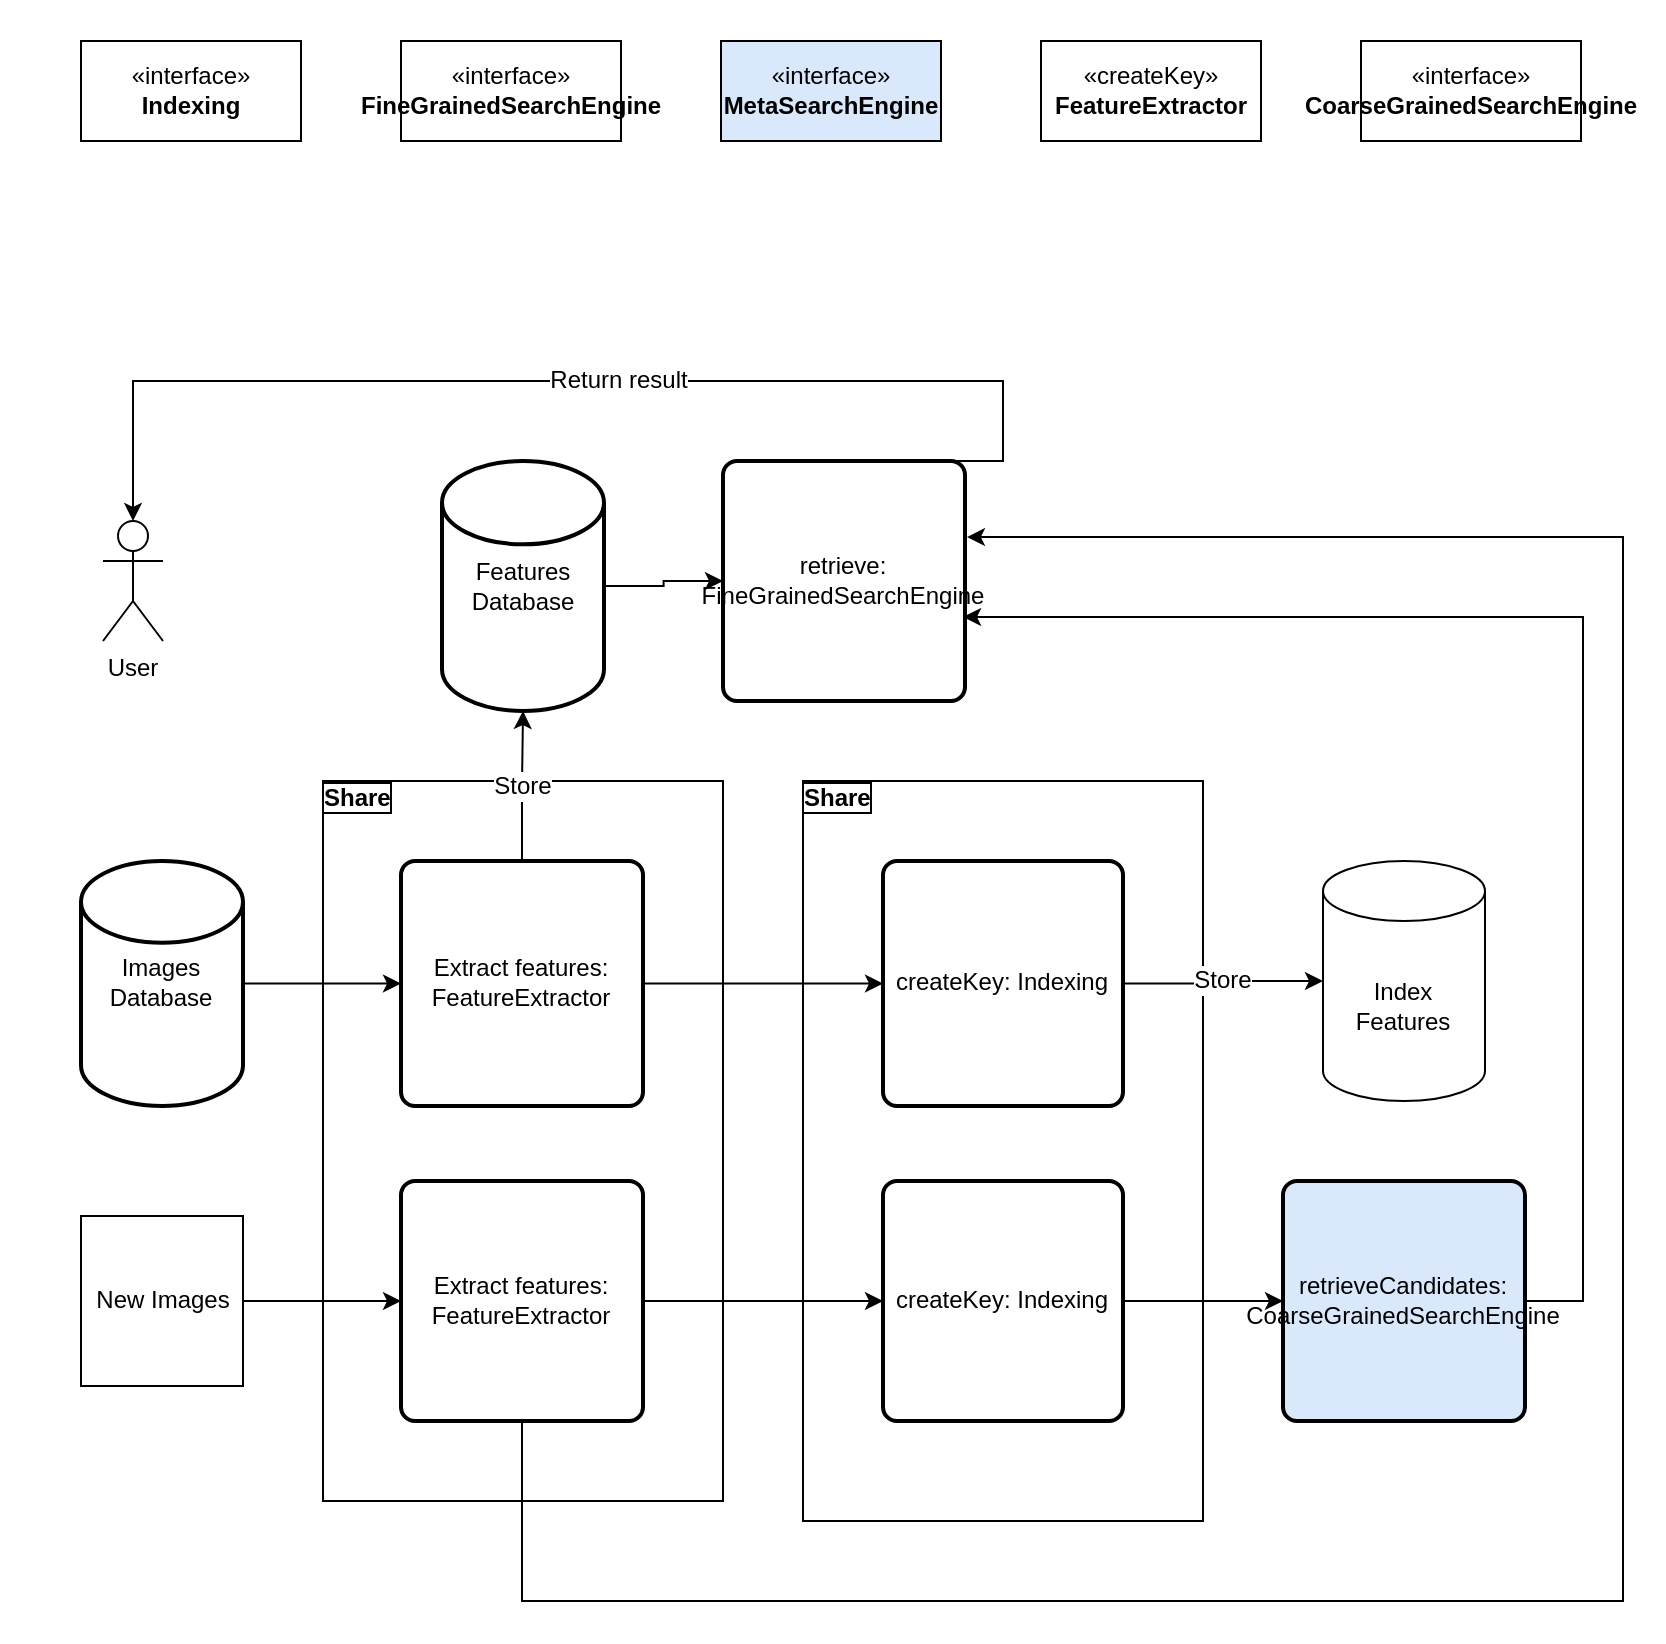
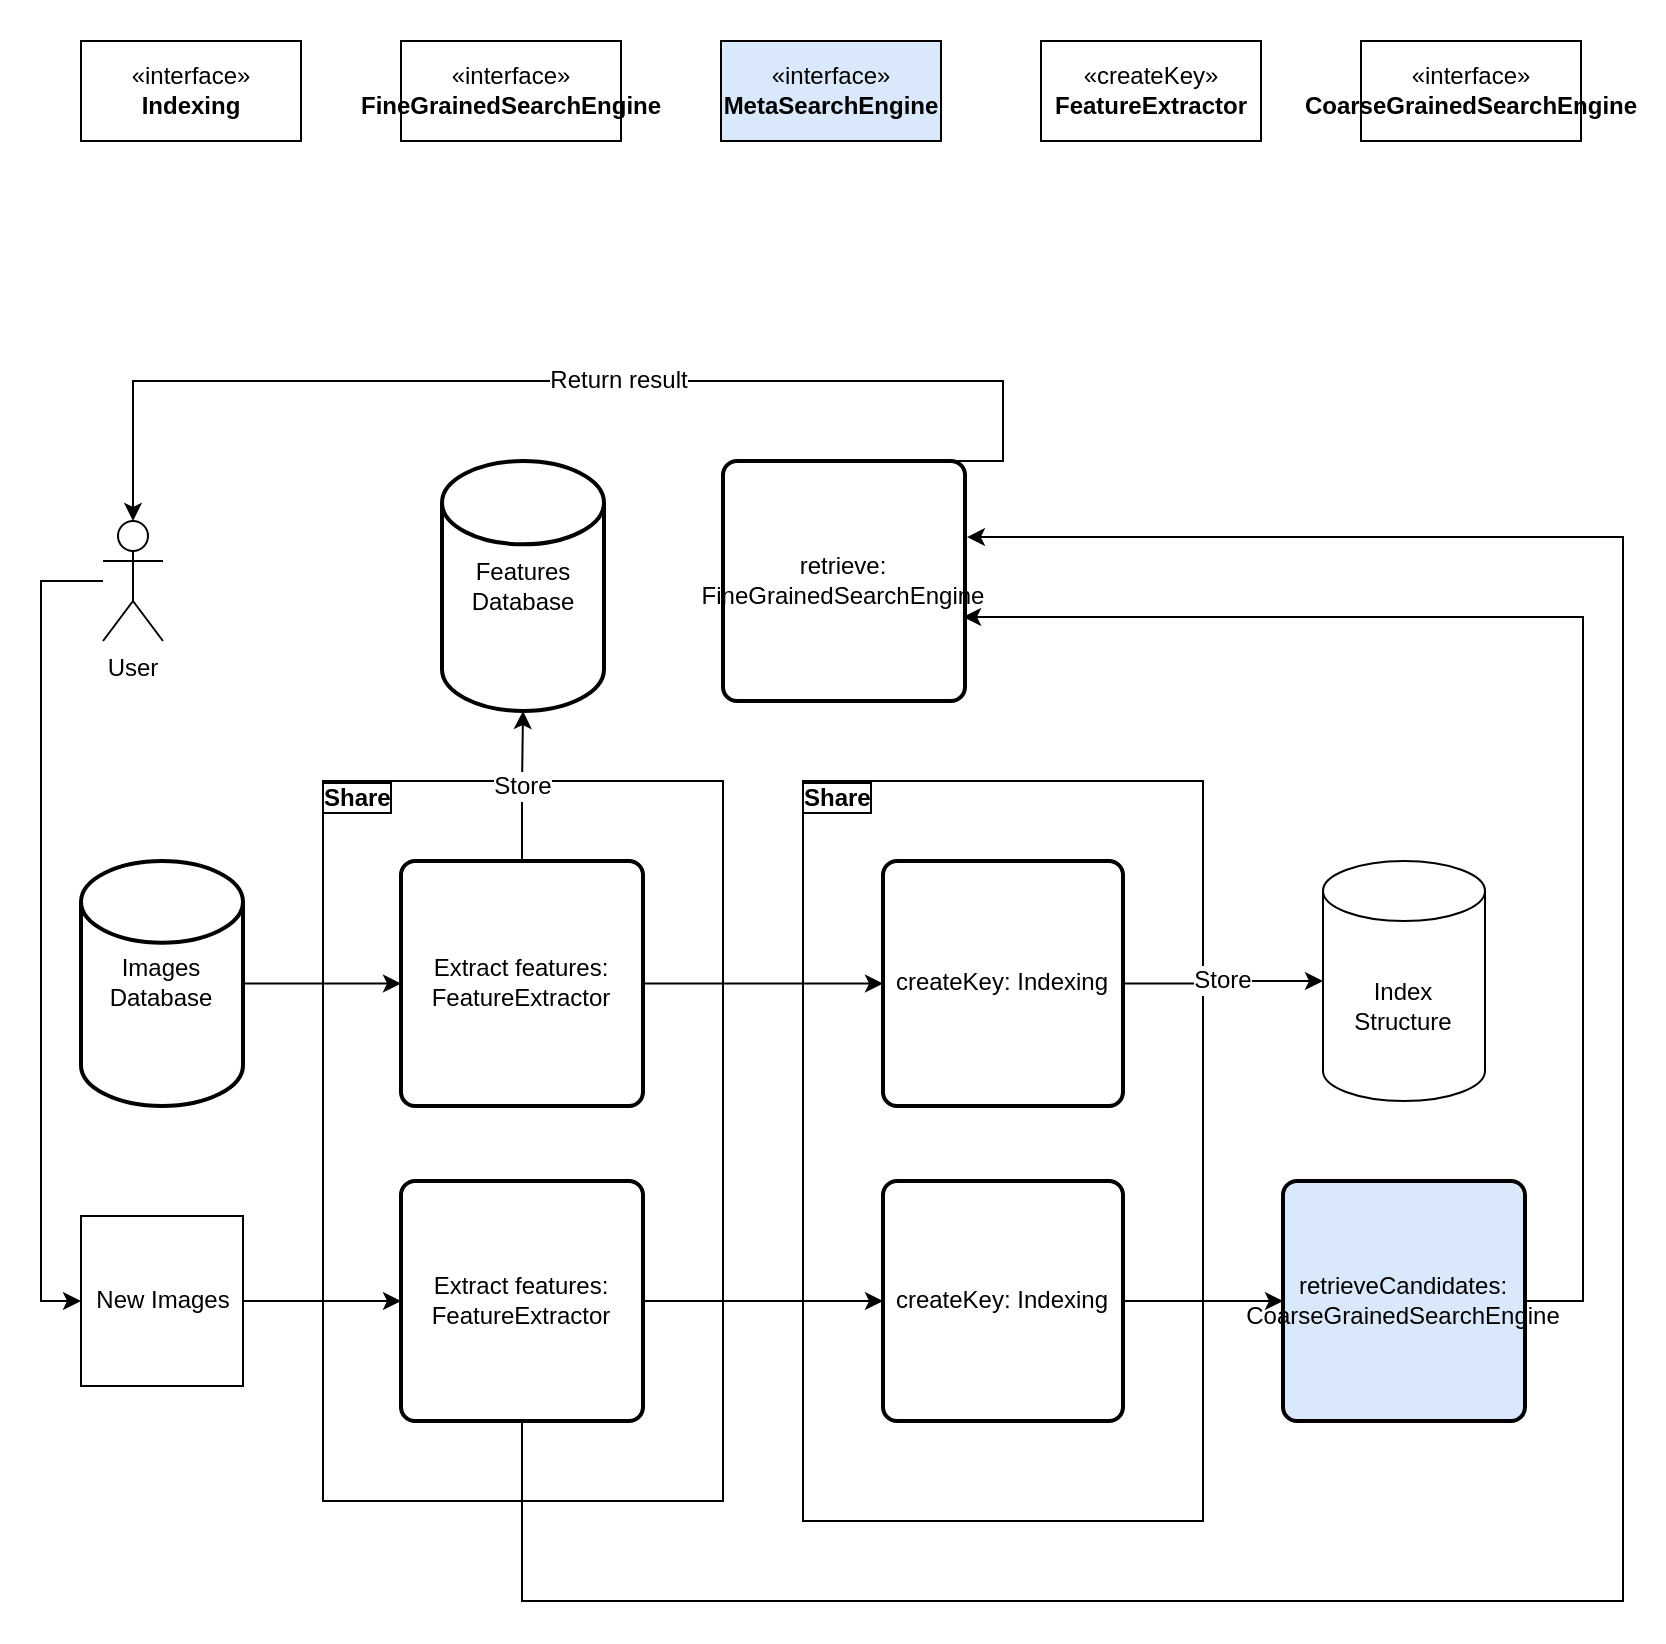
(660, 586) -> none
none -> (41, 923)
(1404, 1007) -> (1404, 1007)
